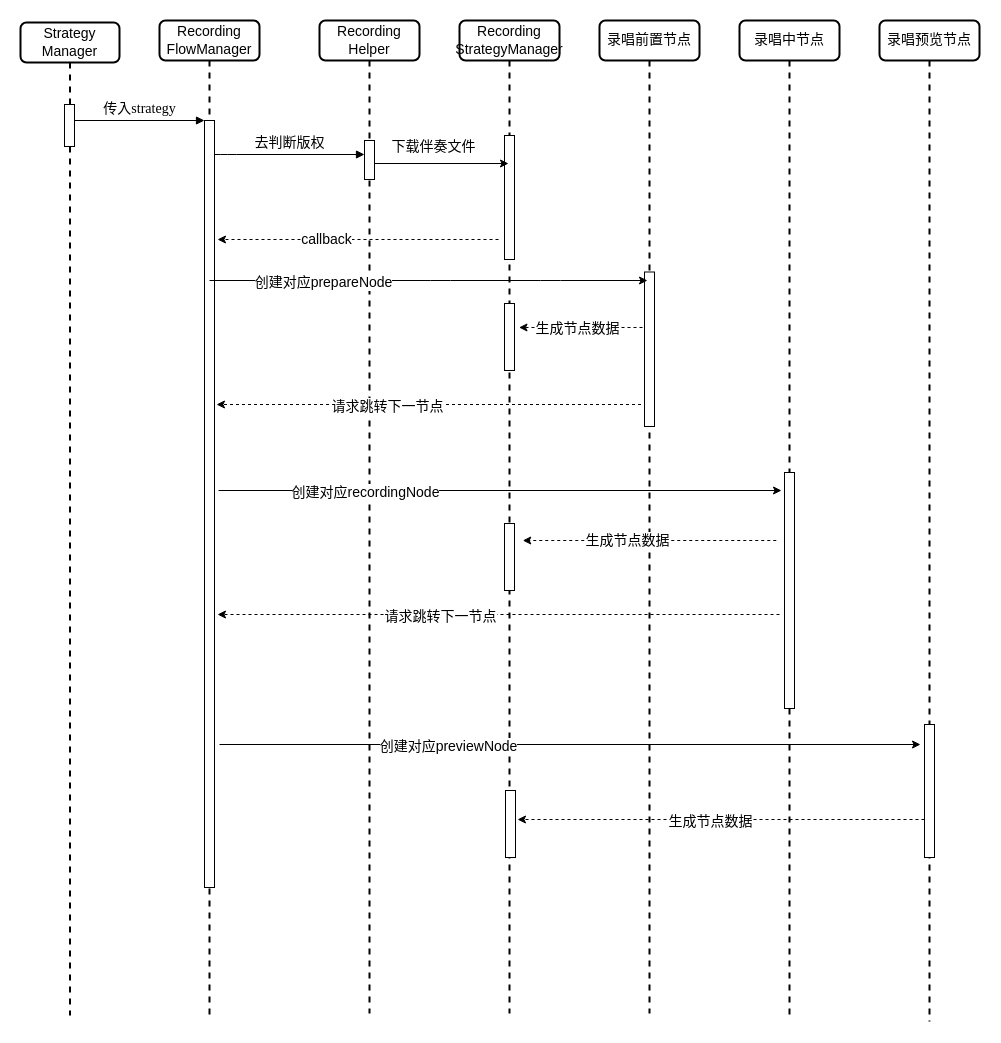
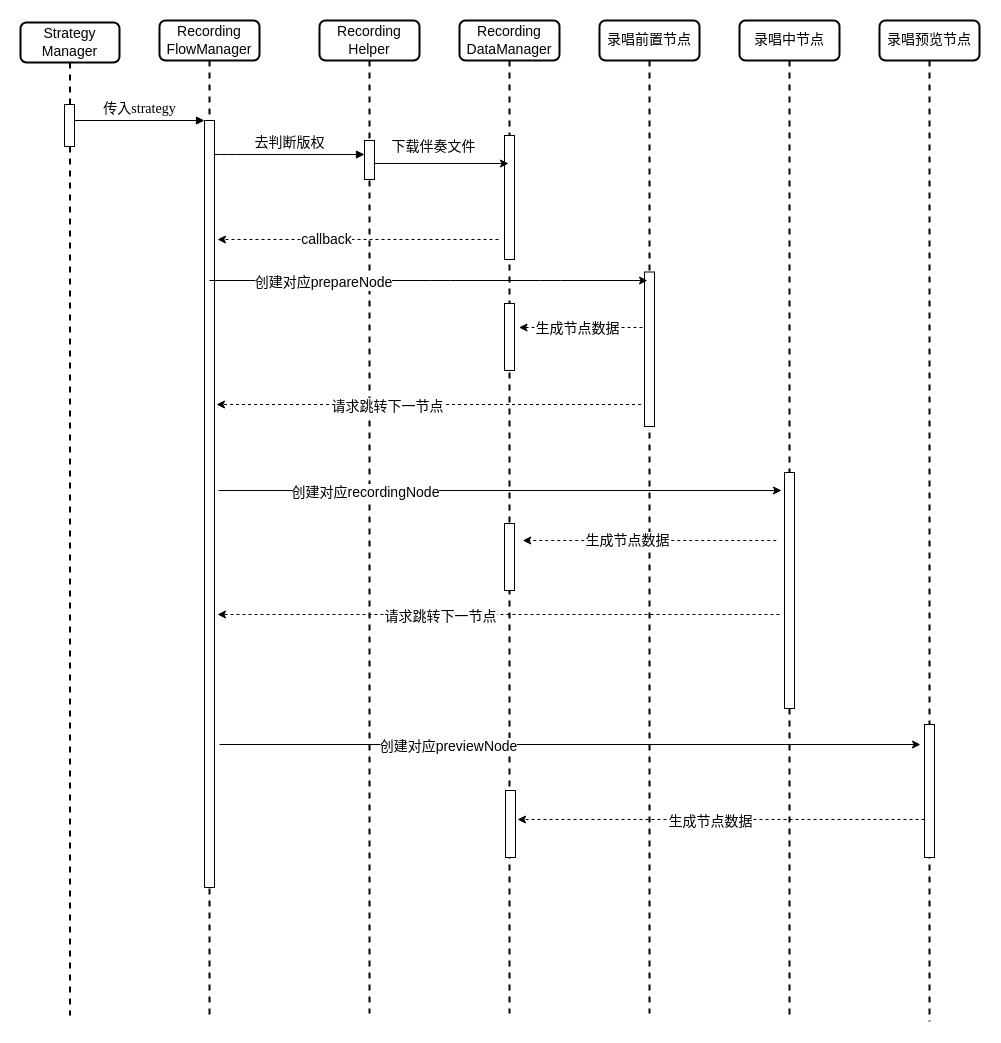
(510, 41) -> (510, 41)
